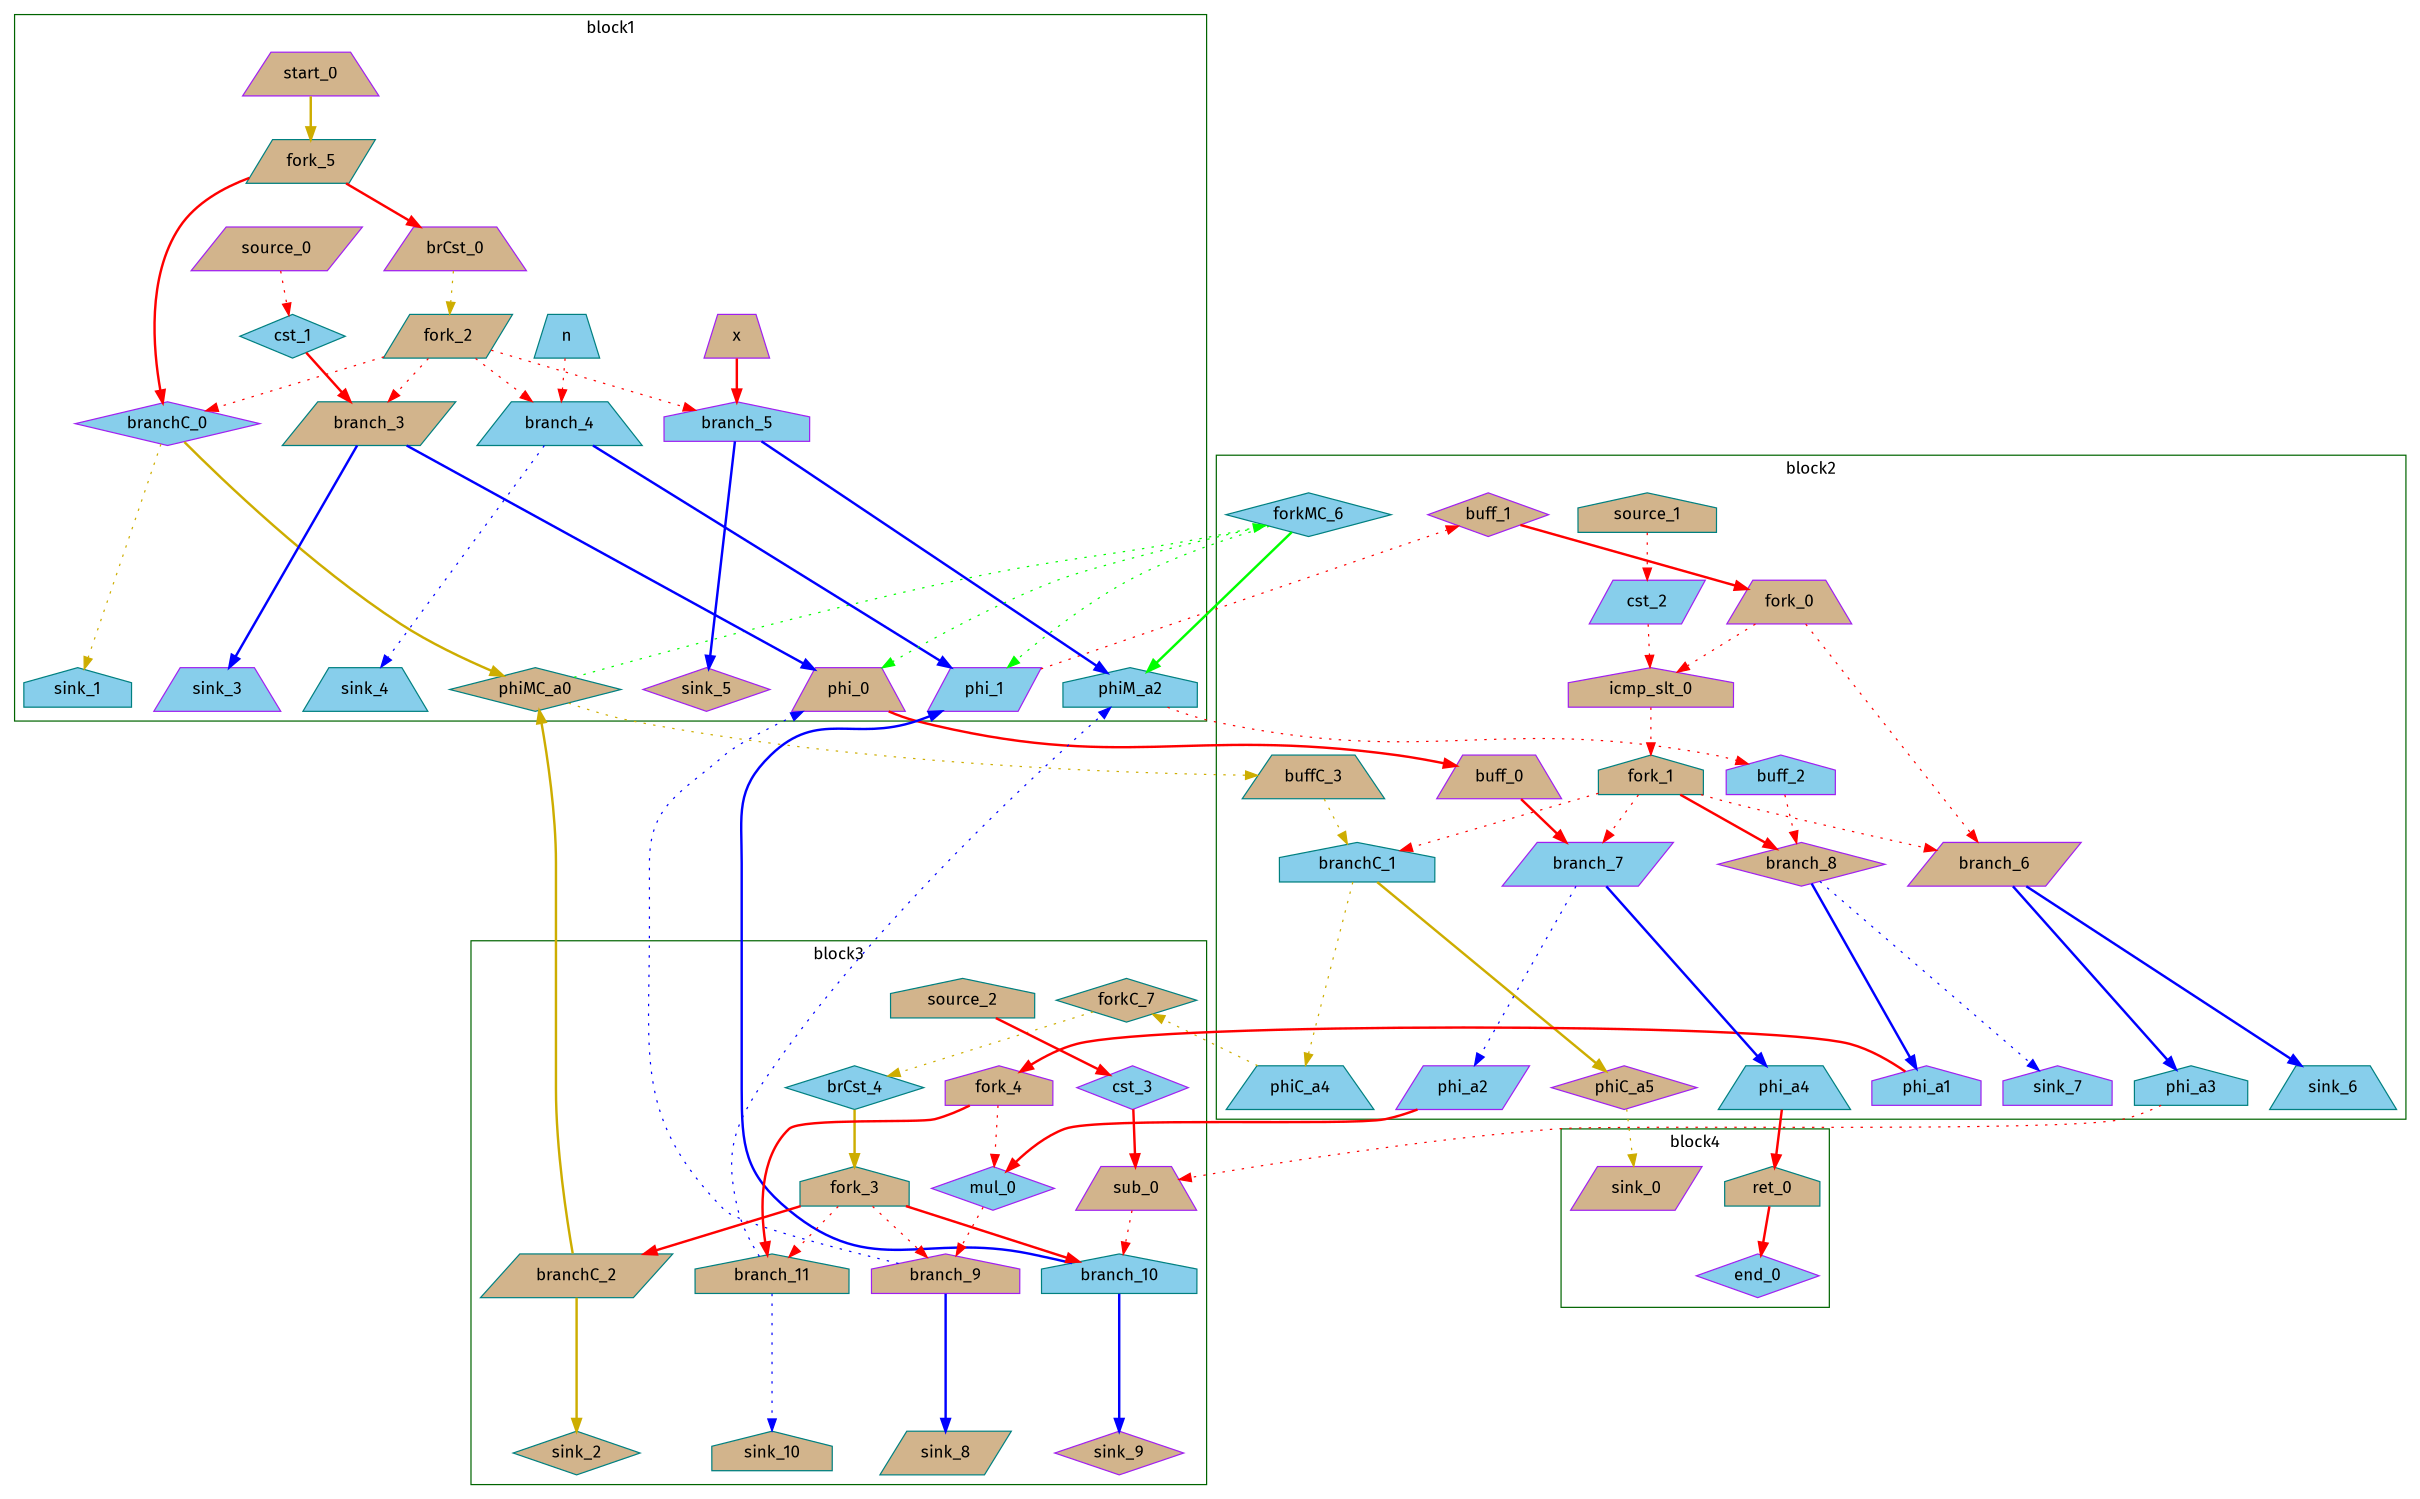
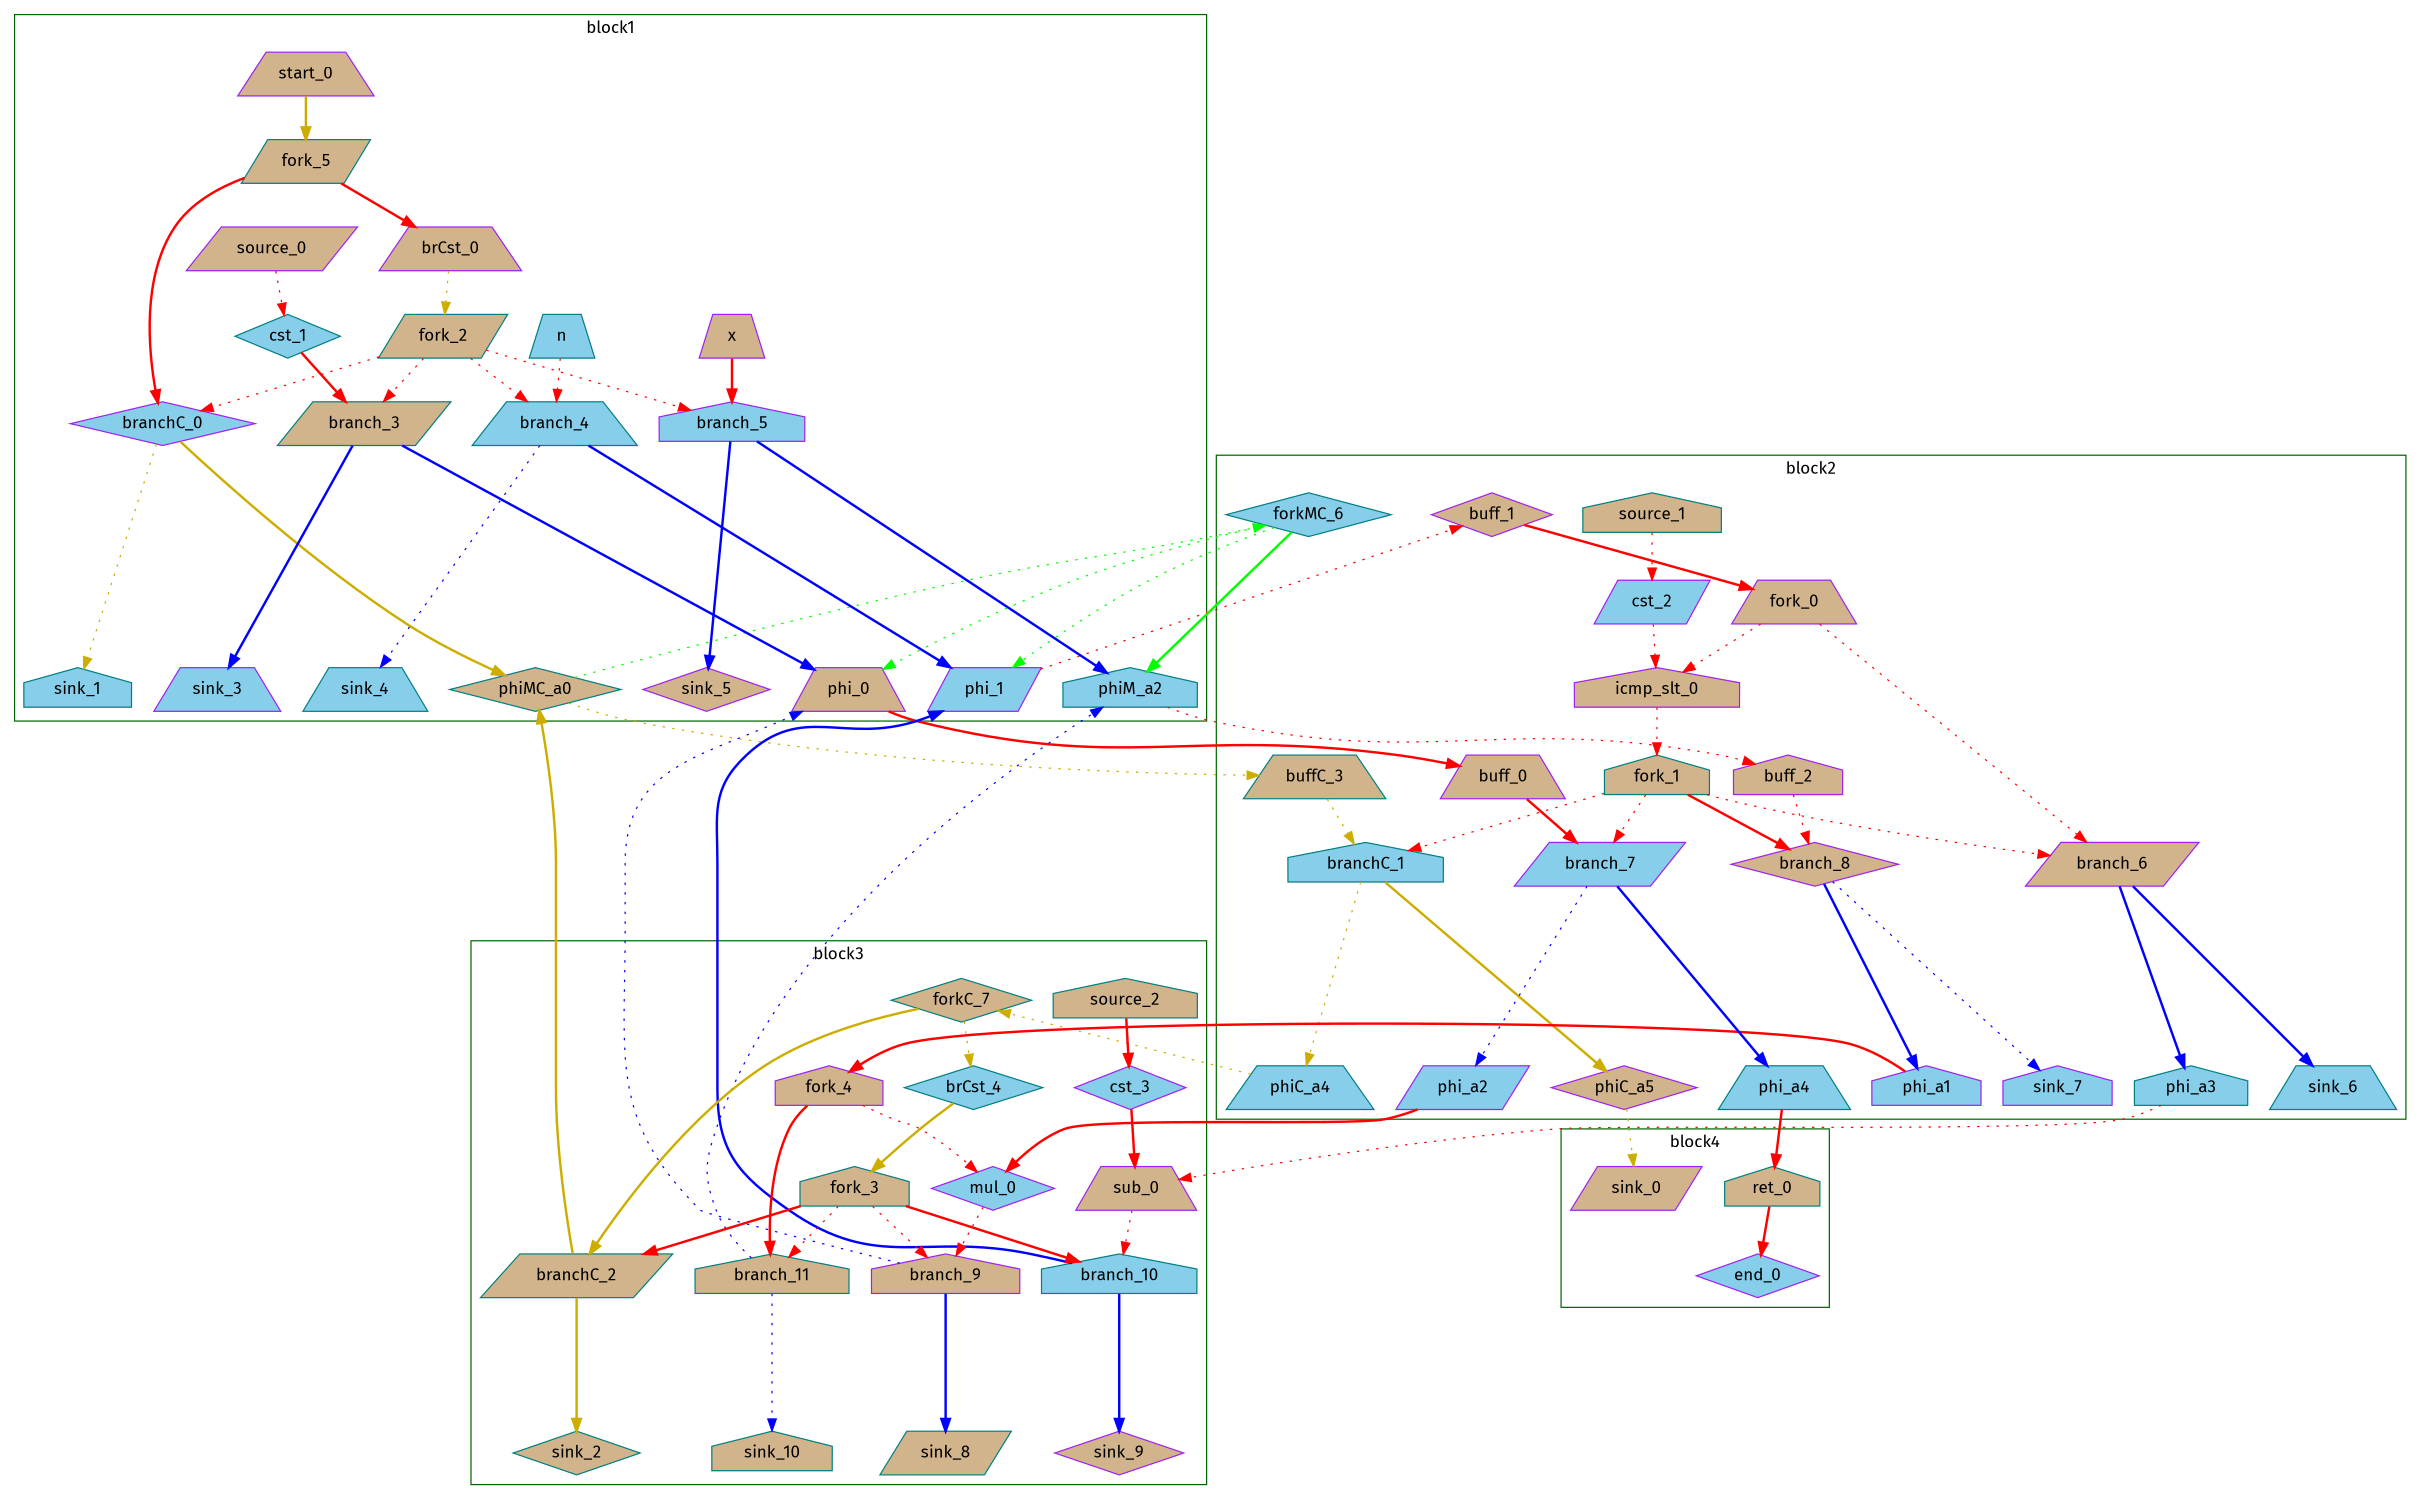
(1781, 777) -> (1788, 777)
none -> (748, 1078)
